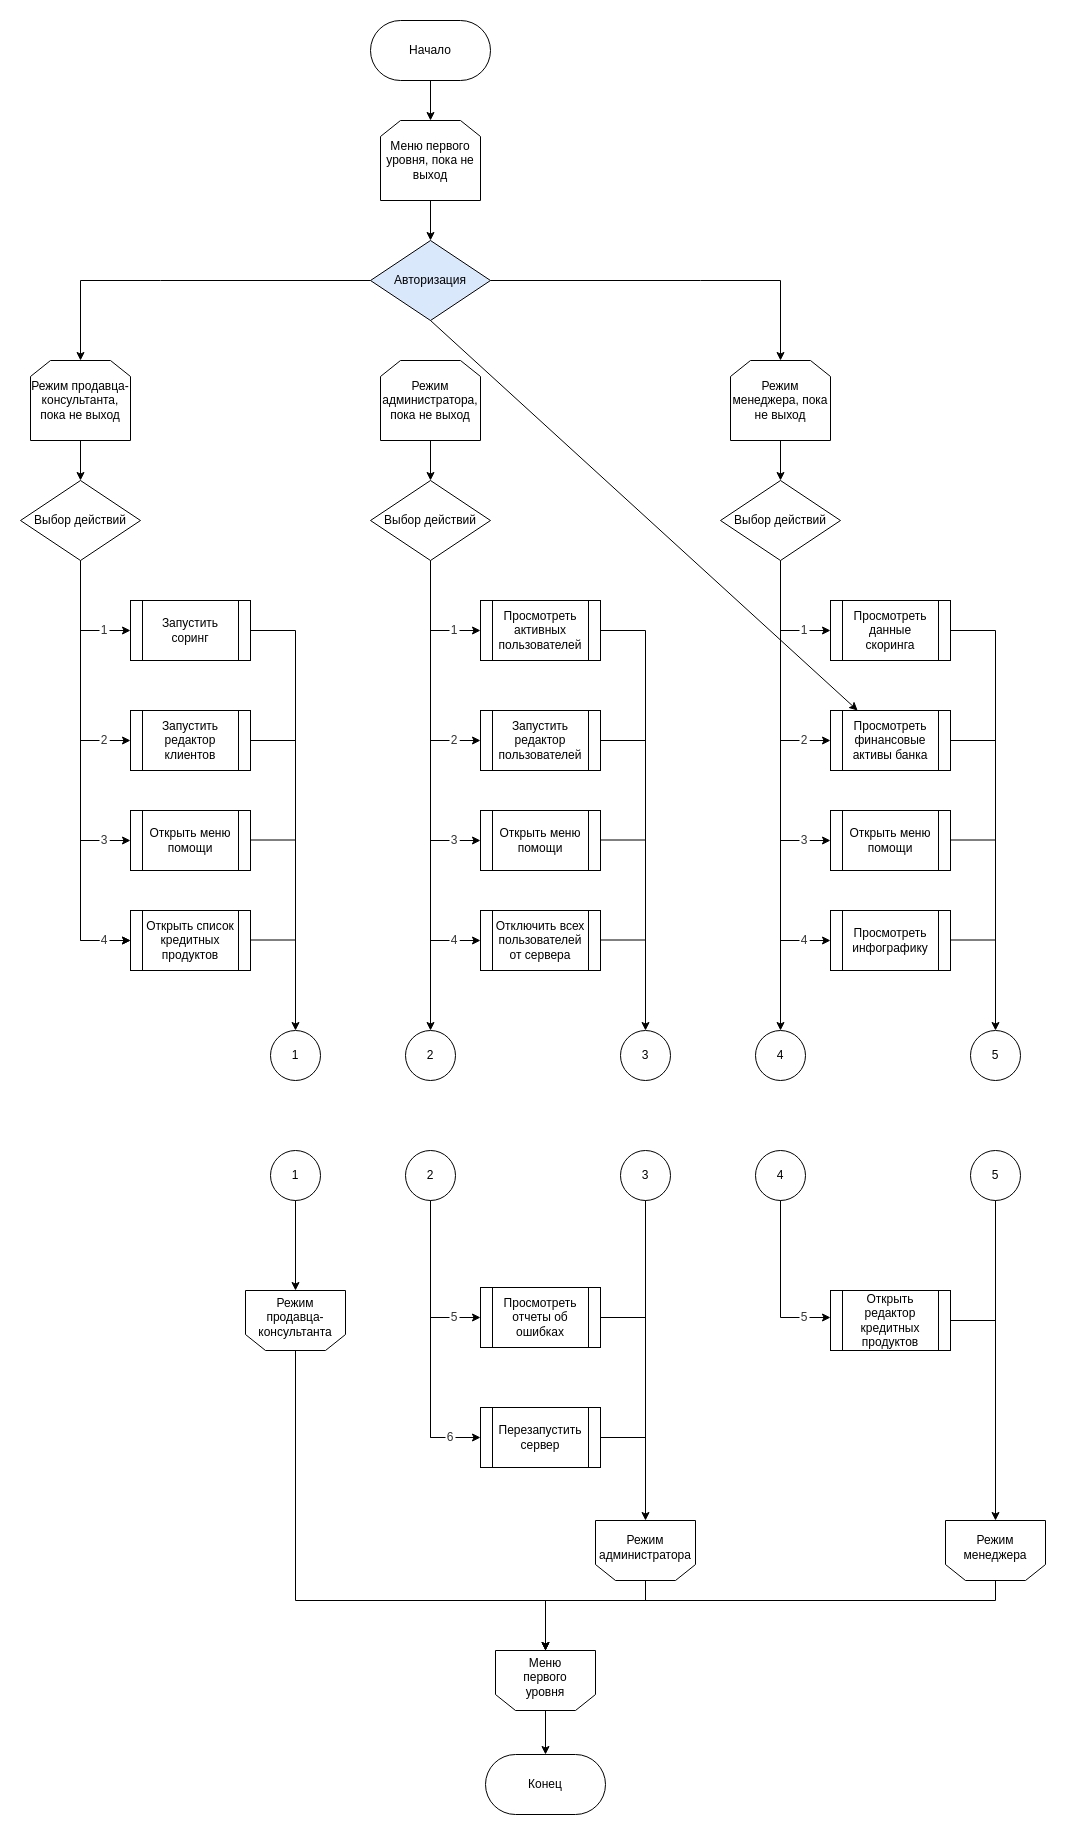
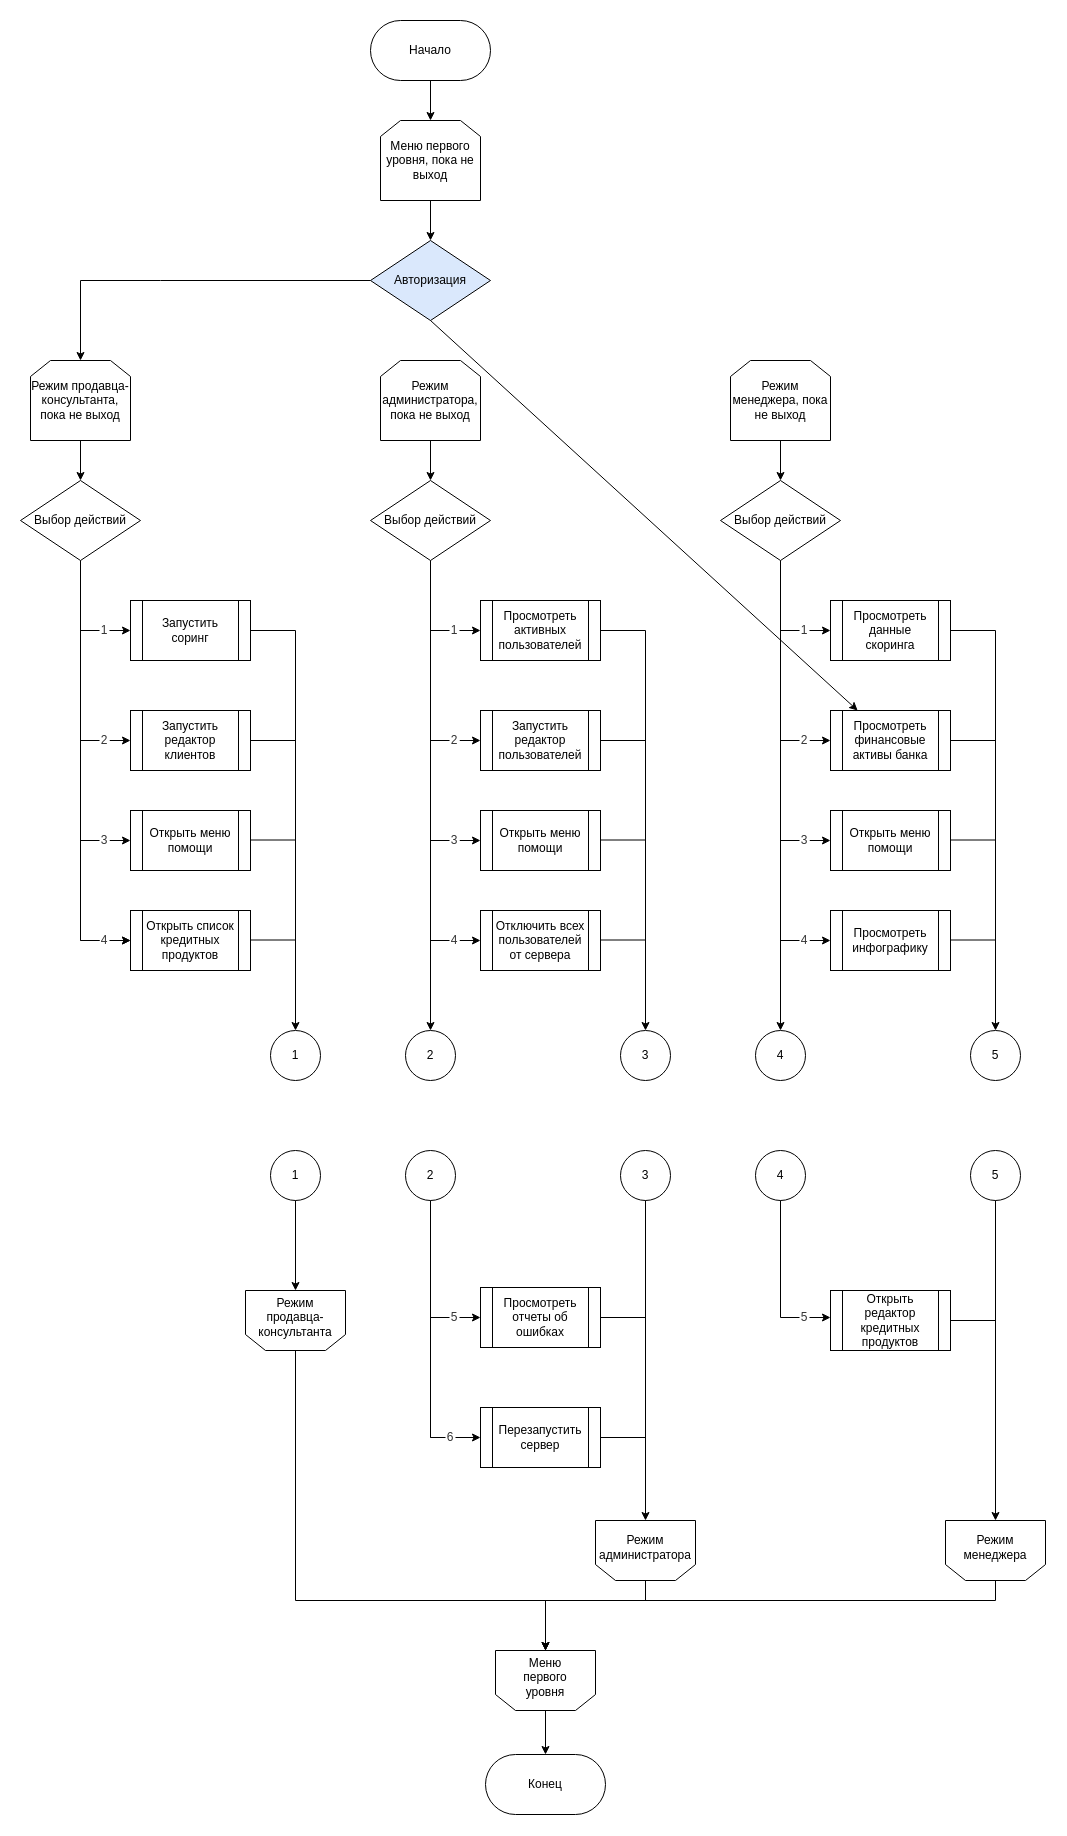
(672, 281) -> none
